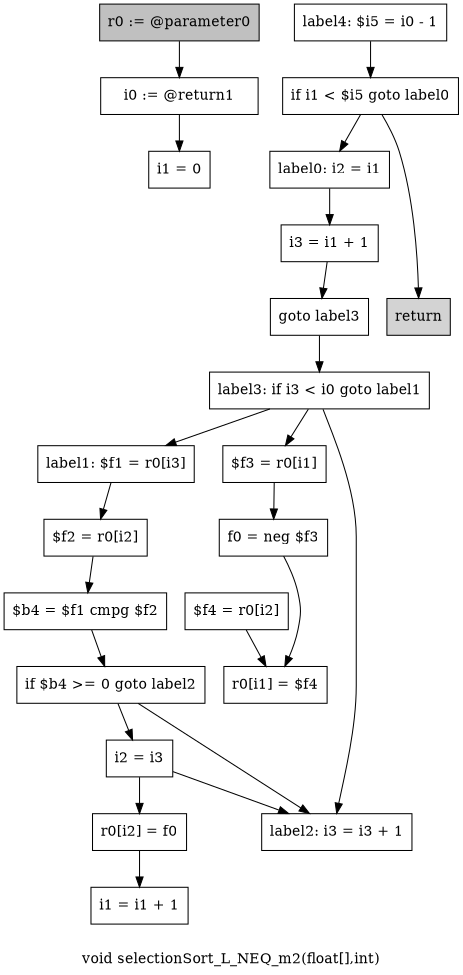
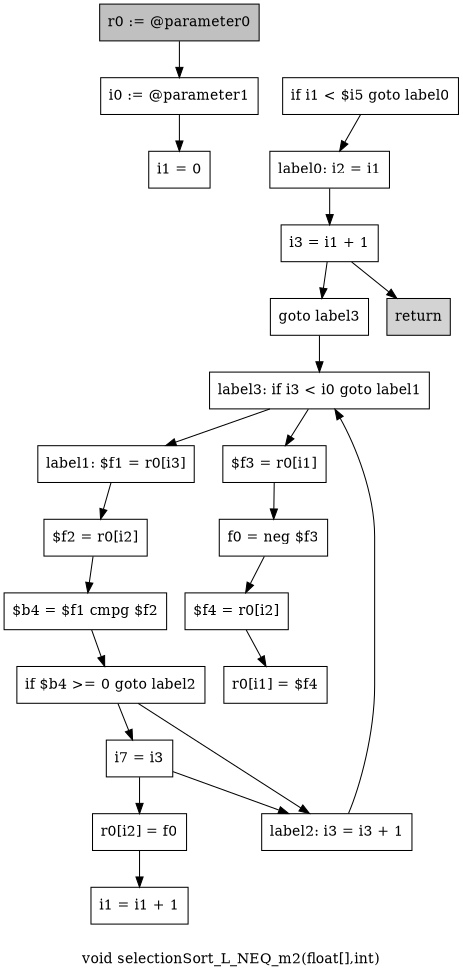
(371, 22) -> none
(179, 96) -> (179, 96)
(410, 199) -> (370, 277)
(356, 604) -> (375, 614)
(300, 606) -> (257, 570)
(140, 758) -> (140, 758)
